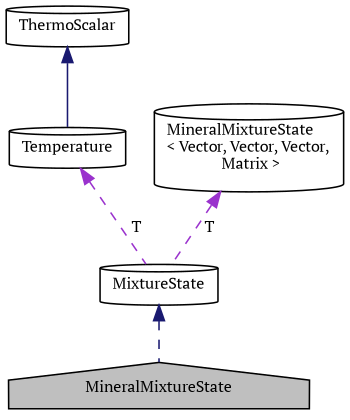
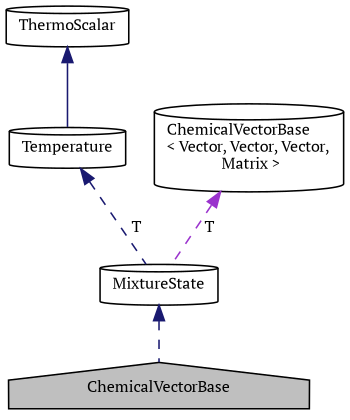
(249, 148) -> (249, 148)
(118, 223) -> (118, 223)
(159, 388) -> (159, 388)
